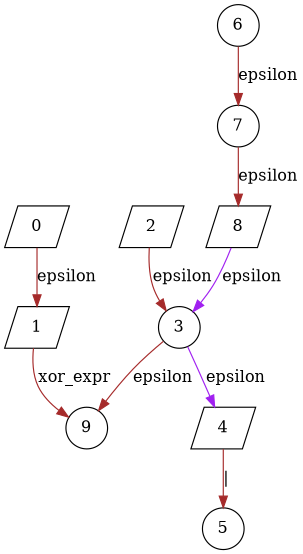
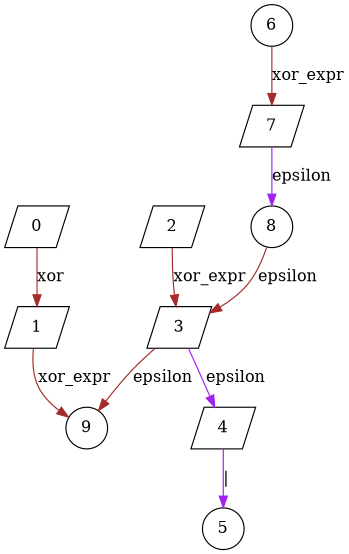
(268, 76) -> (308, 76)
(238, 126) -> (272, 126)
(238, 171) -> (272, 171)
(238, 227) -> (272, 227)
(218, 276) -> (249, 282)
(67, 277) -> (51, 277)
(183, 277) -> (210, 277)
(179, 327) -> (179, 327)
(223, 473) -> (223, 473)
